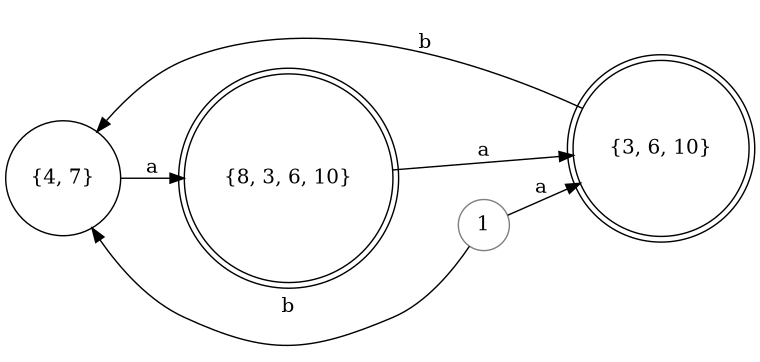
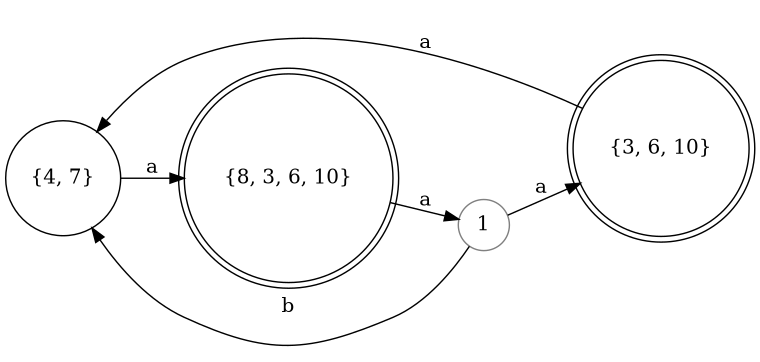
(426, 43) -> (426, 43)
(476, 163) -> (418, 209)
